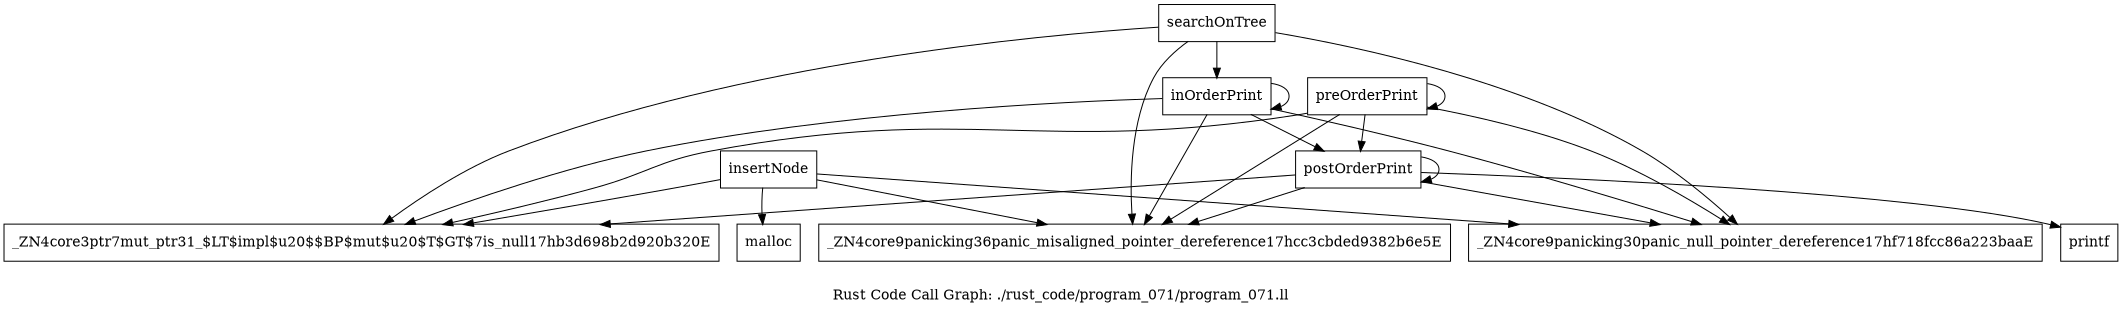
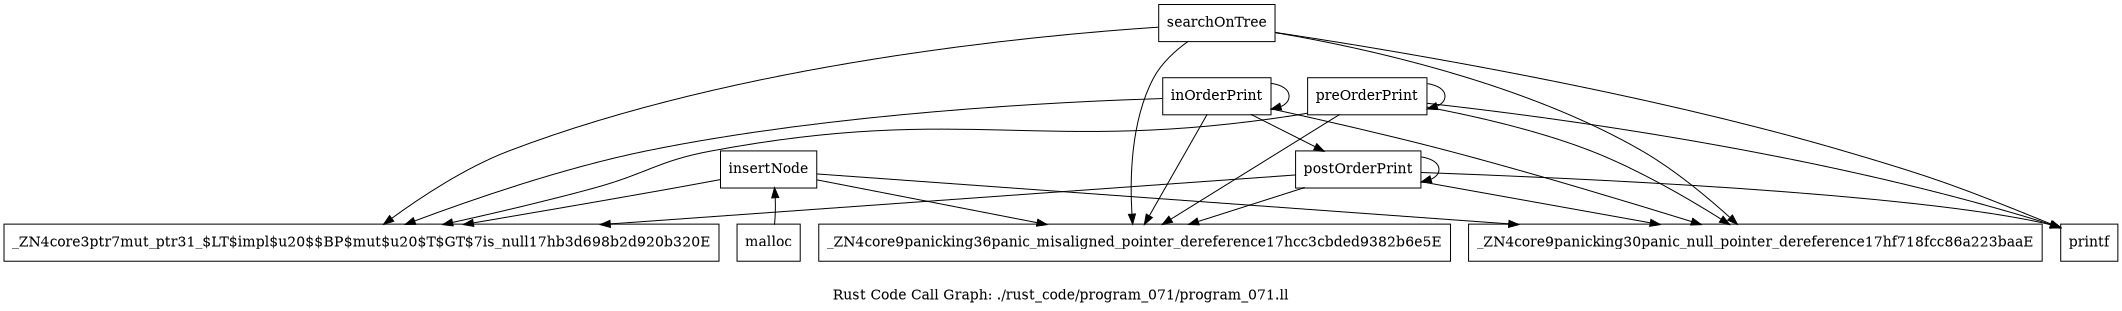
(1217, 55) -> (1669, 106)
(1364, 123) -> (1742, 150)
(762, 201) -> (775, 206)
